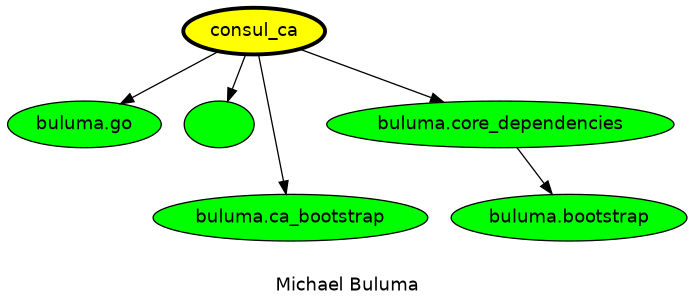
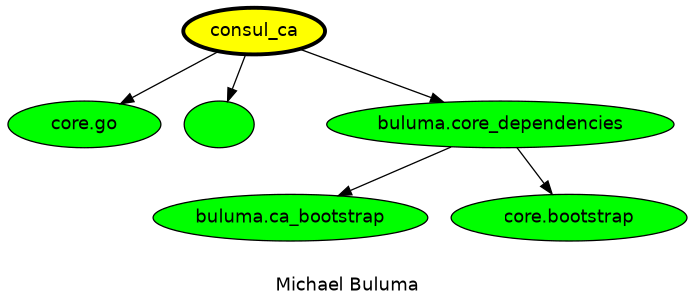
(271, 118) -> (401, 169)
(84, 124) -> (84, 124)
(569, 218) -> (569, 218)
